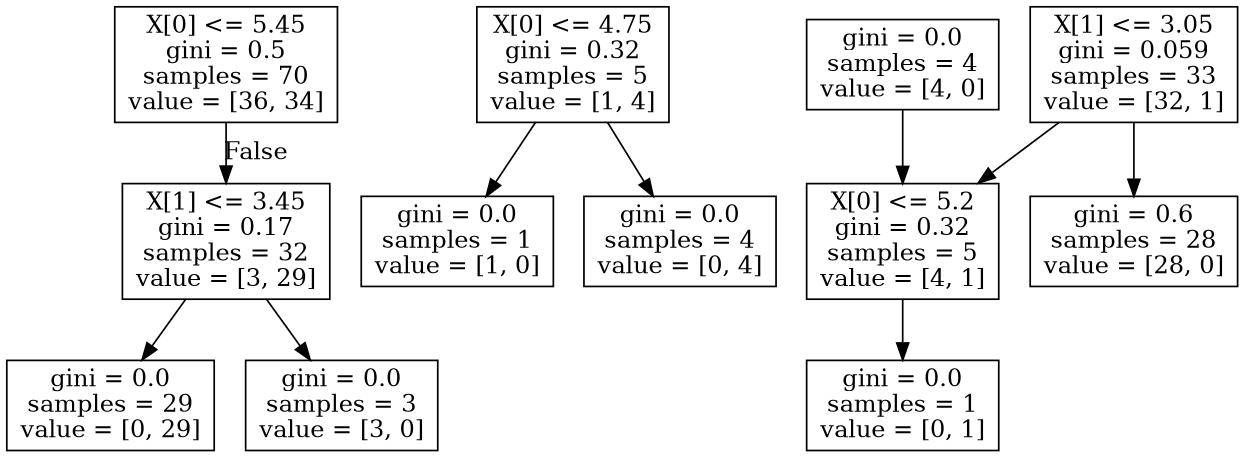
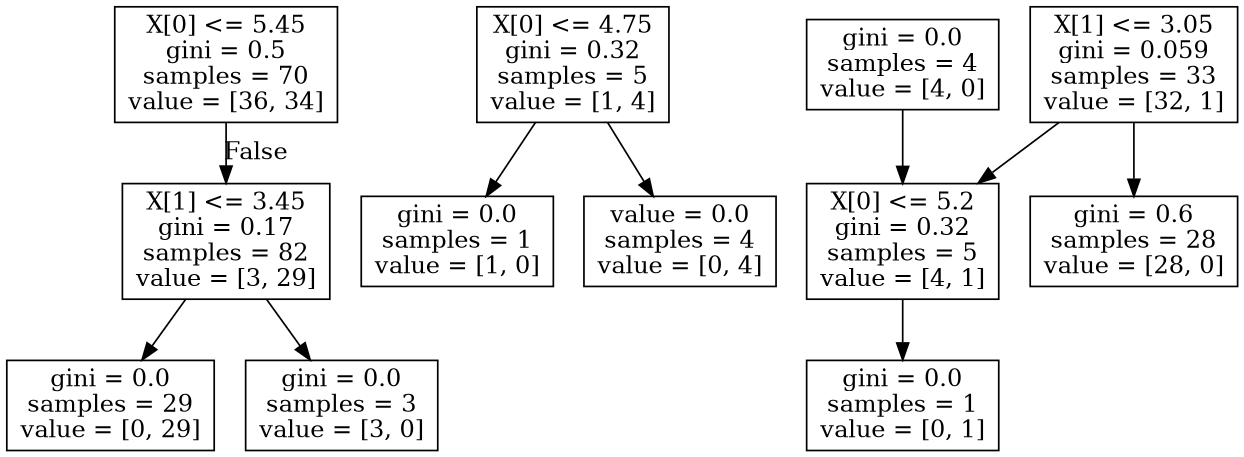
(226, 241) -> (226, 241)
(680, 241) -> (680, 241)
